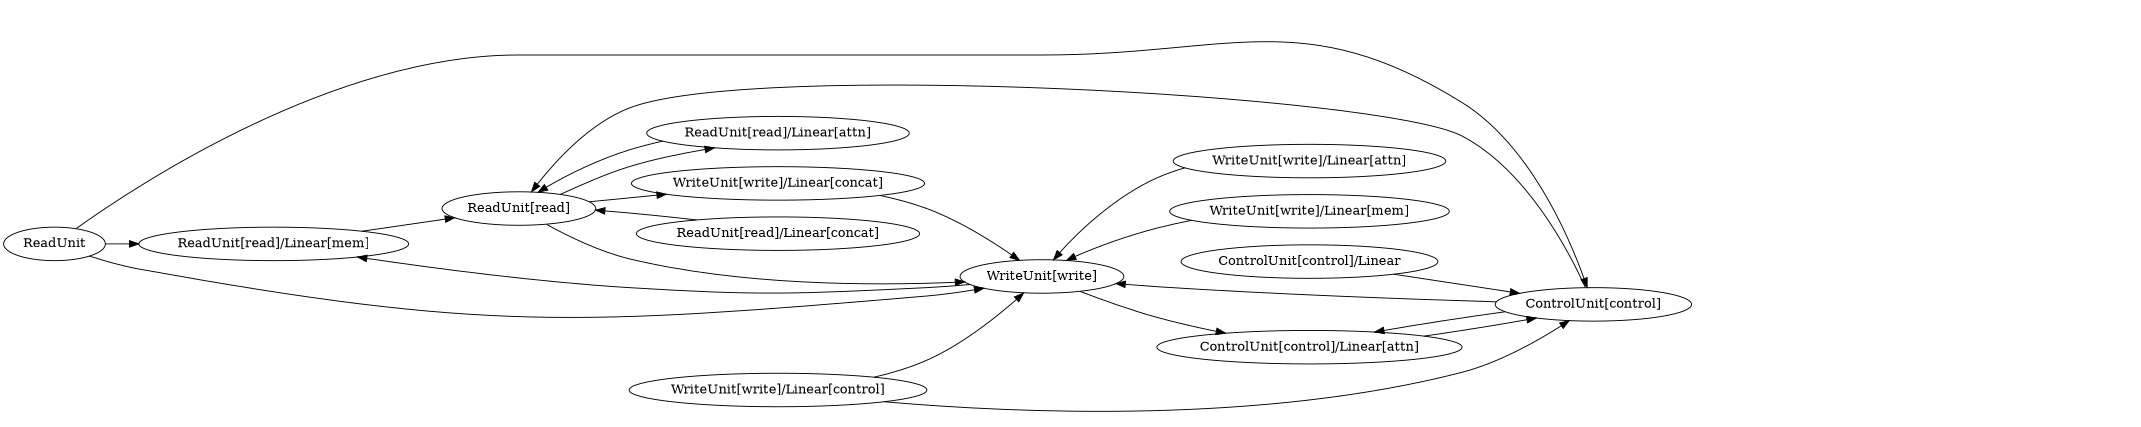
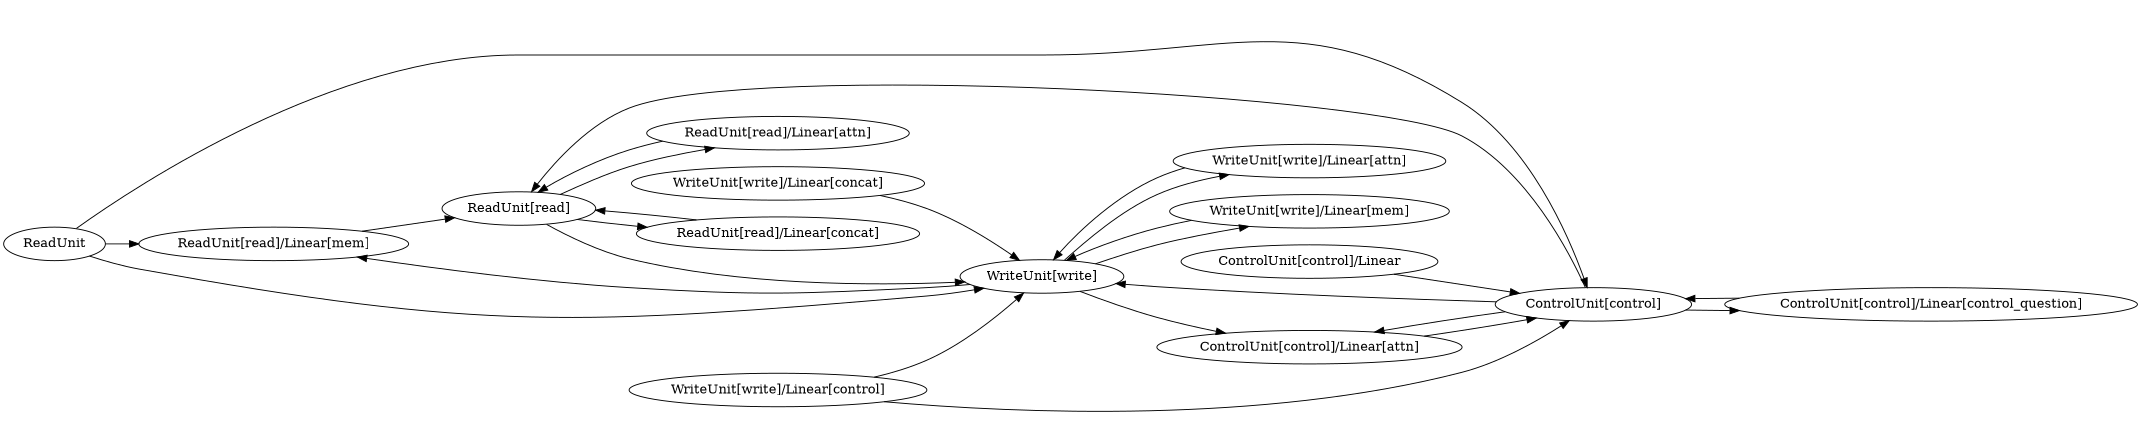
(623, 198) -> (607, 223)
none -> (1136, 206)
none -> (1167, 243)
none -> (1931, 304)
